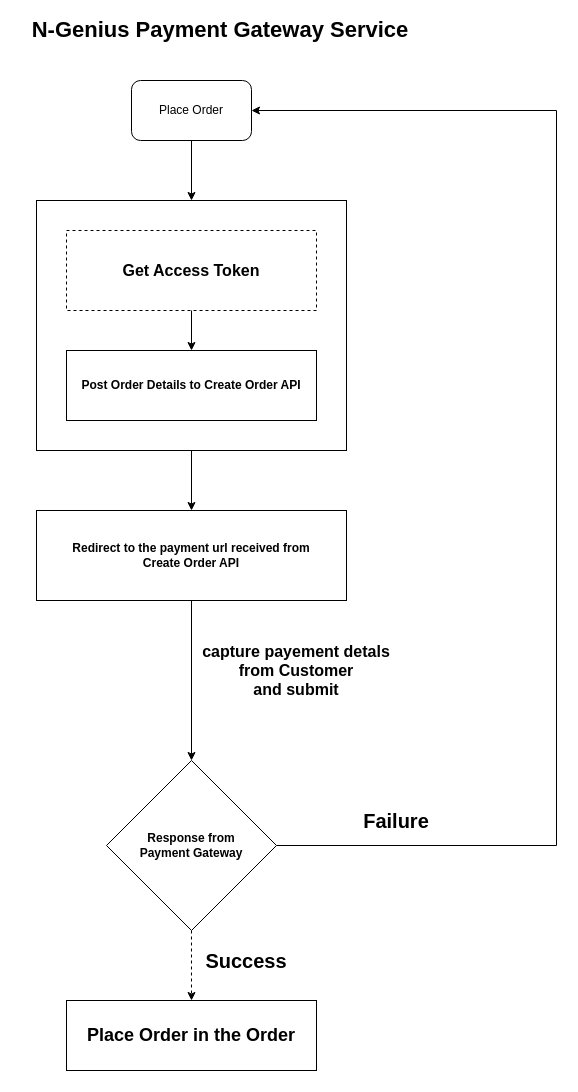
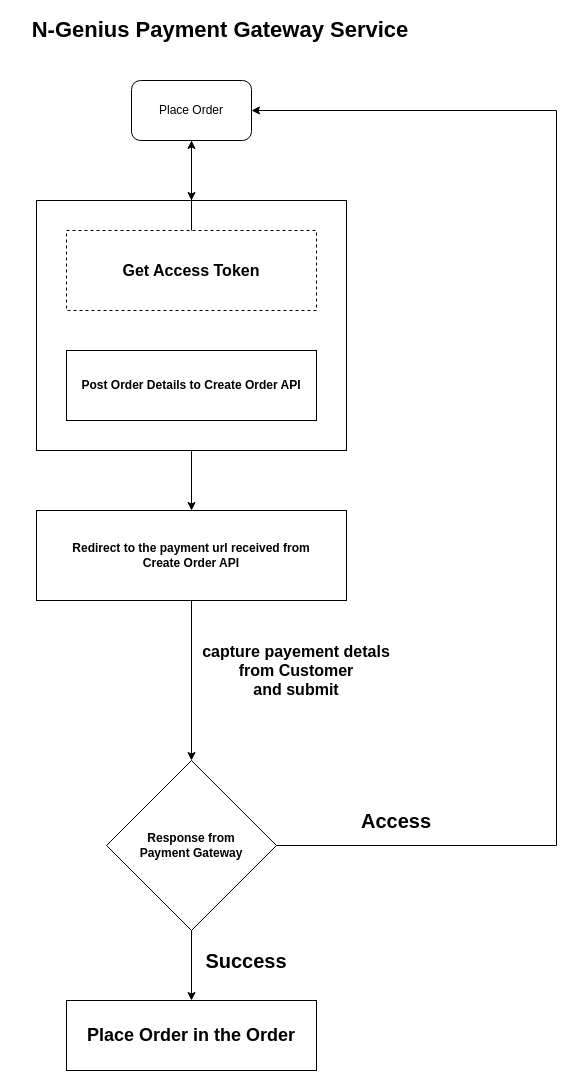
(192, 327) -> (192, 215)
(397, 821) -> (397, 821)
(192, 962) -> (192, 962)
